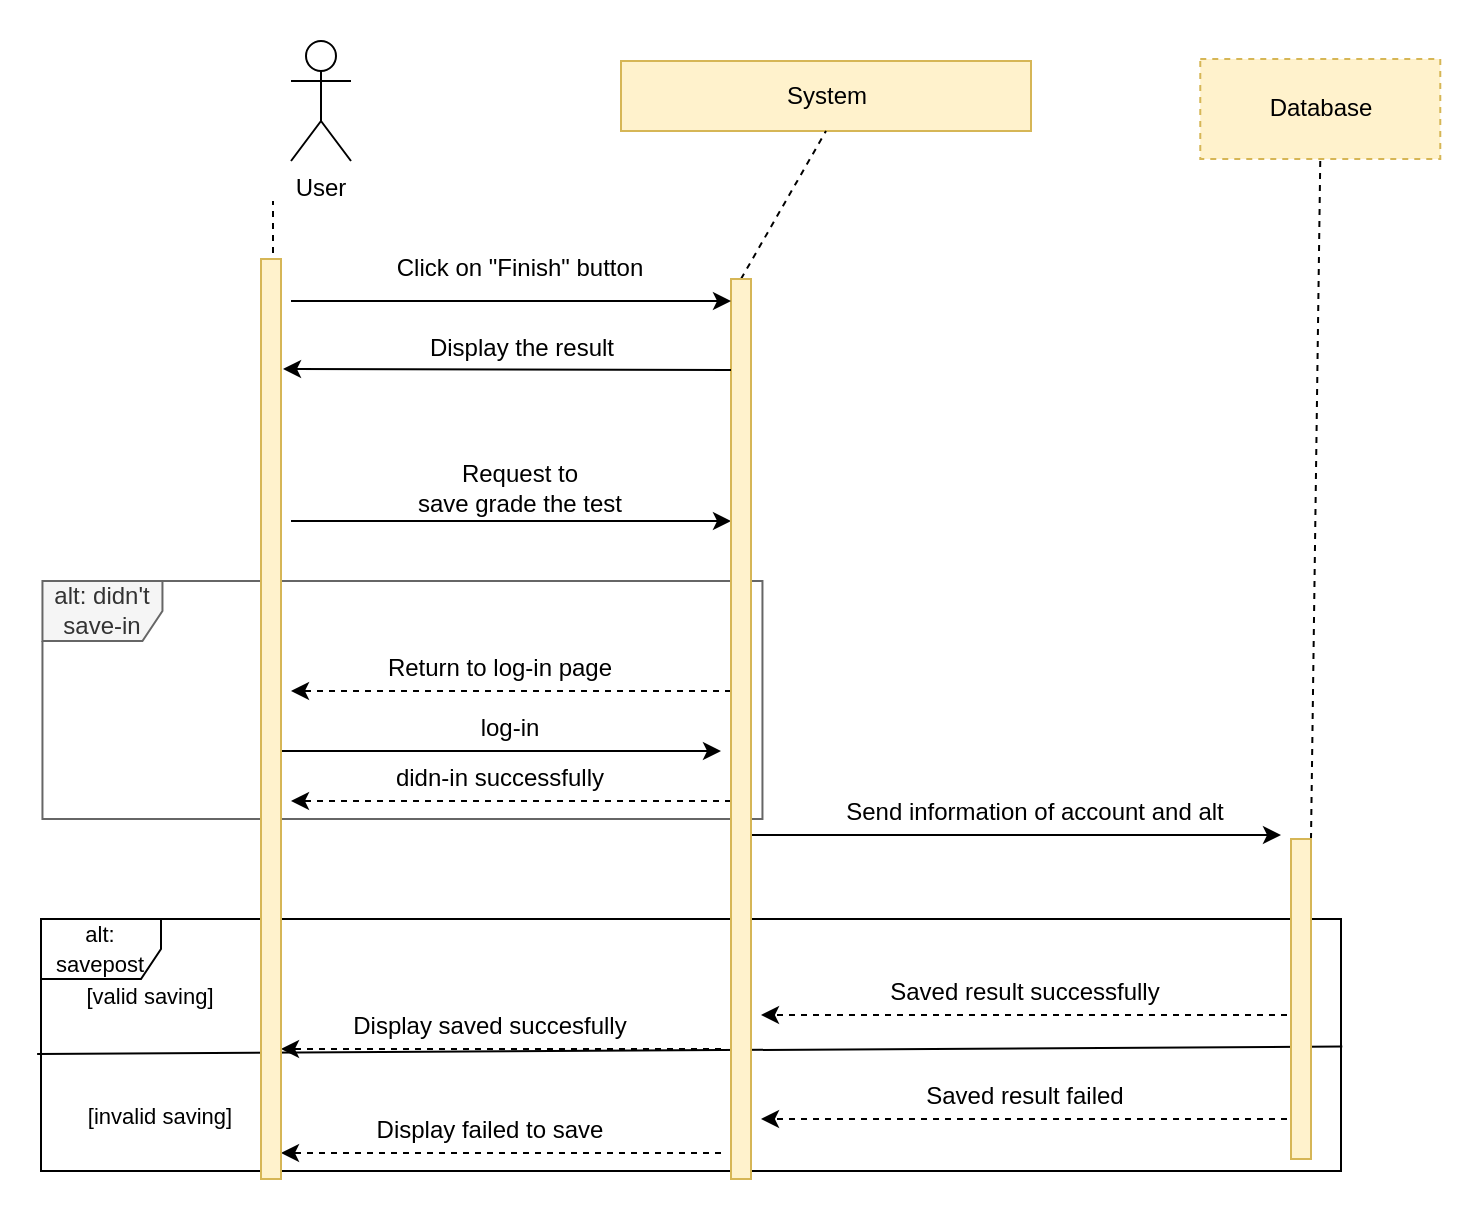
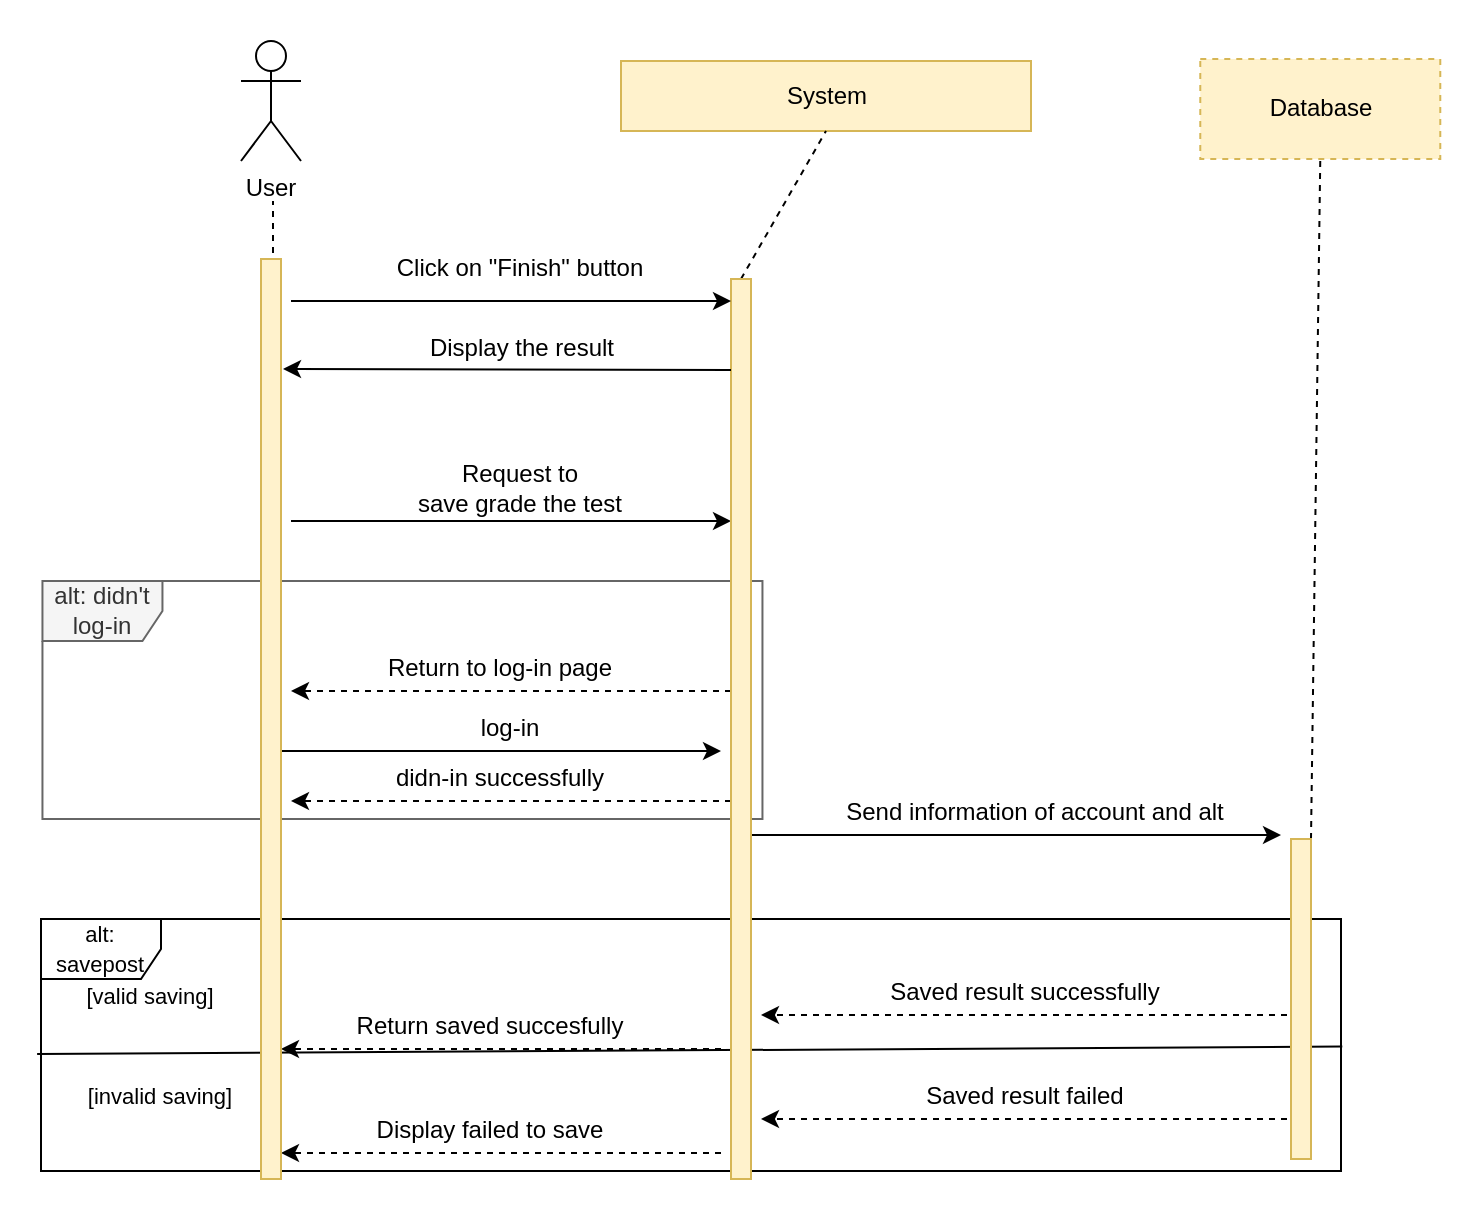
(321, 101) -> (271, 101)
(103, 611) -> (103, 611)
(491, 1027) -> (491, 1027)
(161, 1117) -> (161, 1097)
